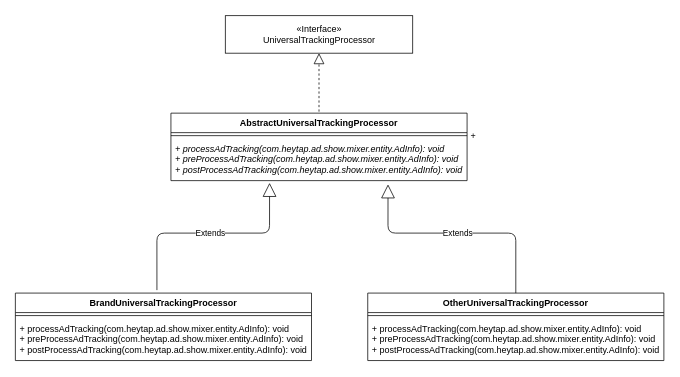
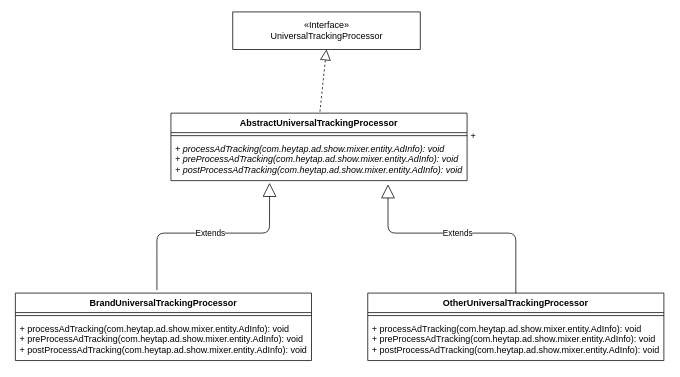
(319, 34) -> (327, 30)
